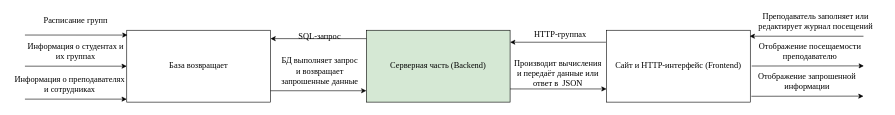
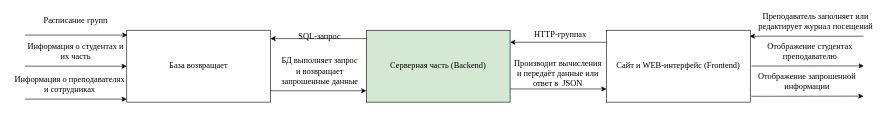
(75, 51) -> (75, 51)
(811, 51) -> (811, 51)
(679, 66) -> (679, 66)
